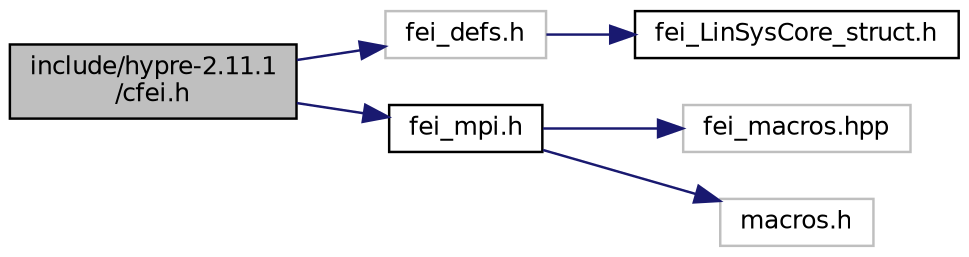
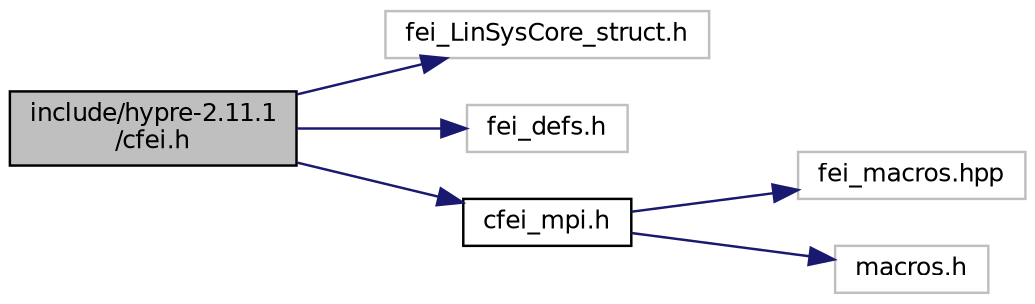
(578, 35) -> (360, 79)
(797, 35) -> (547, 35)
(466, 128) -> (547, 222)
